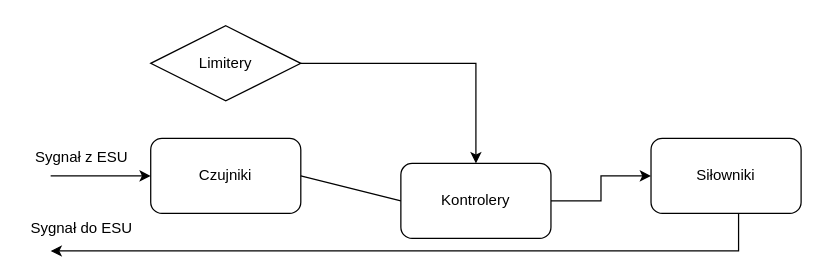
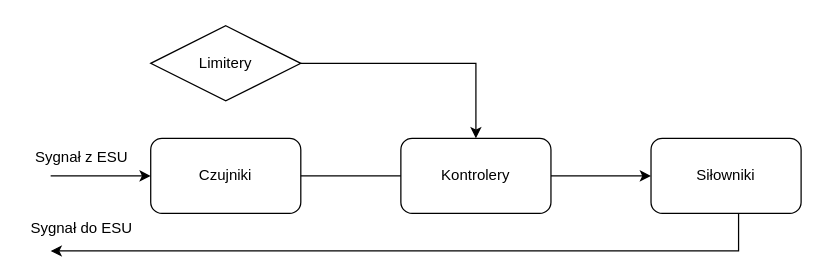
(476, 201) -> (476, 176)
